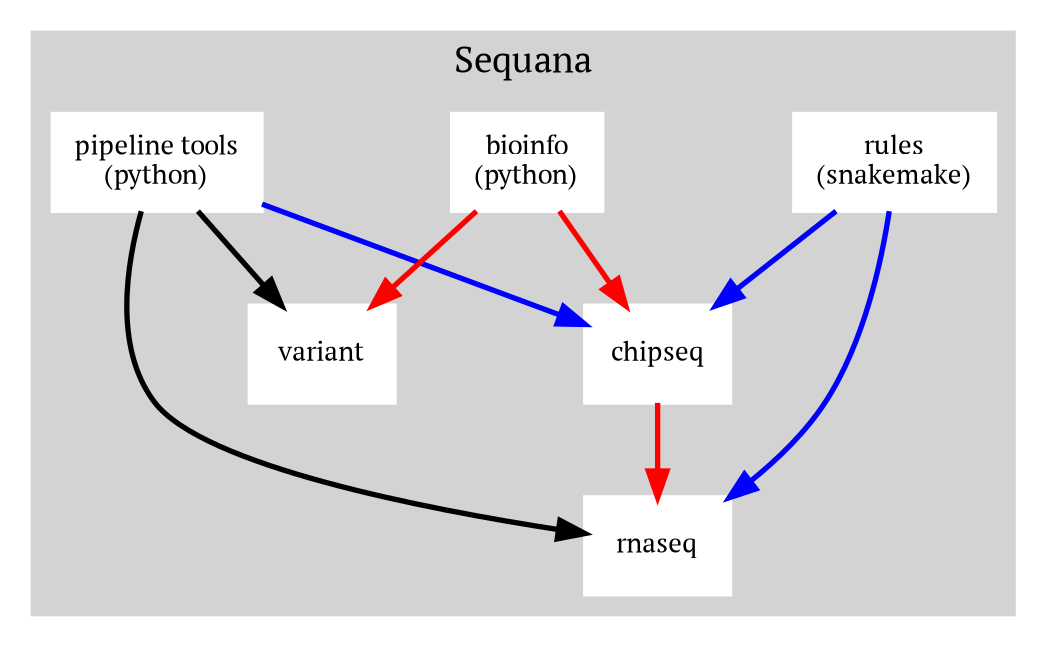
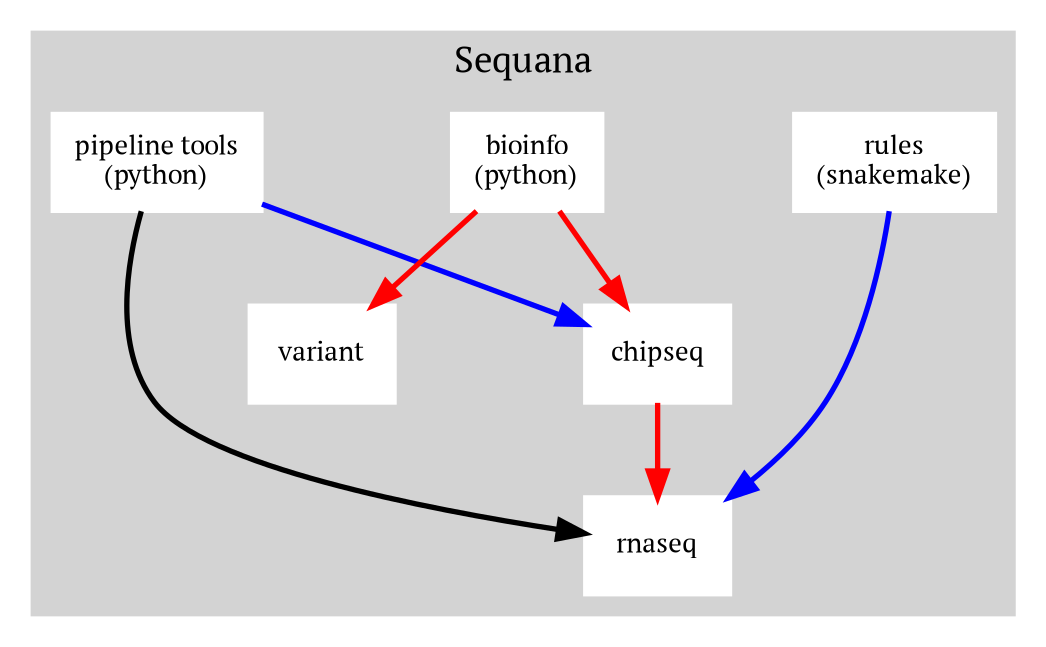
(231, 248) -> none
(787, 250) -> none
